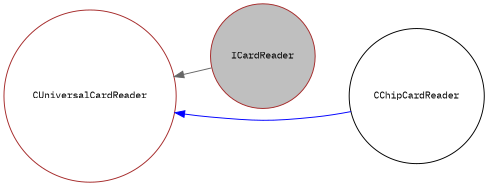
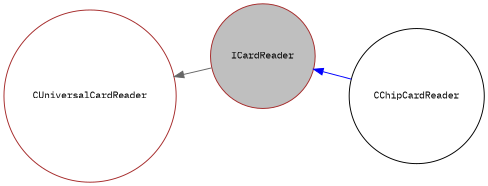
(268, 120) -> (337, 75)
